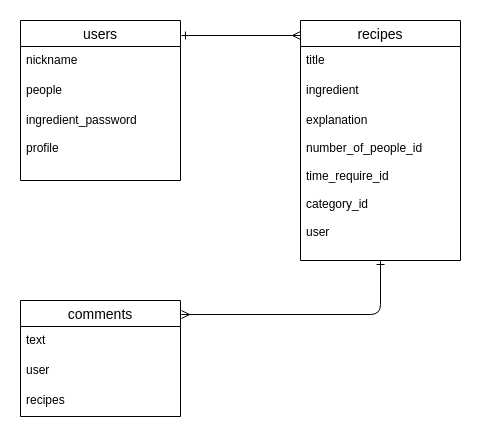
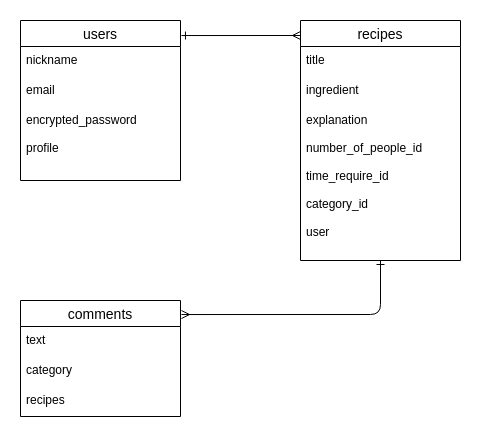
(45, 90) -> (40, 90)
(87, 120) -> (86, 120)
(39, 370) -> (53, 370)
